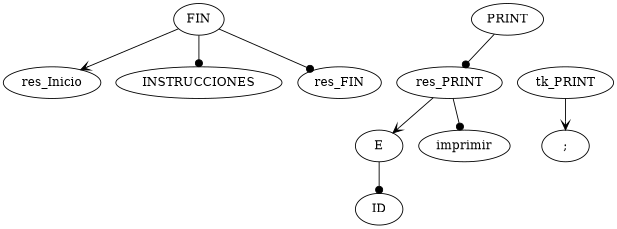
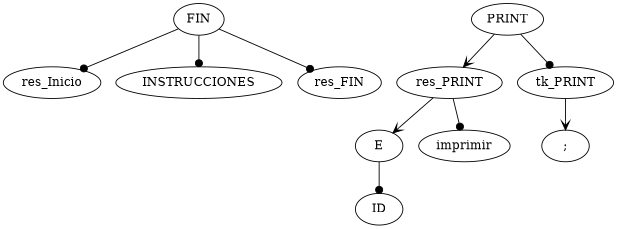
(133, 48) -> (133, 48)
(481, 48) -> (481, 48)
none -> (534, 48)
